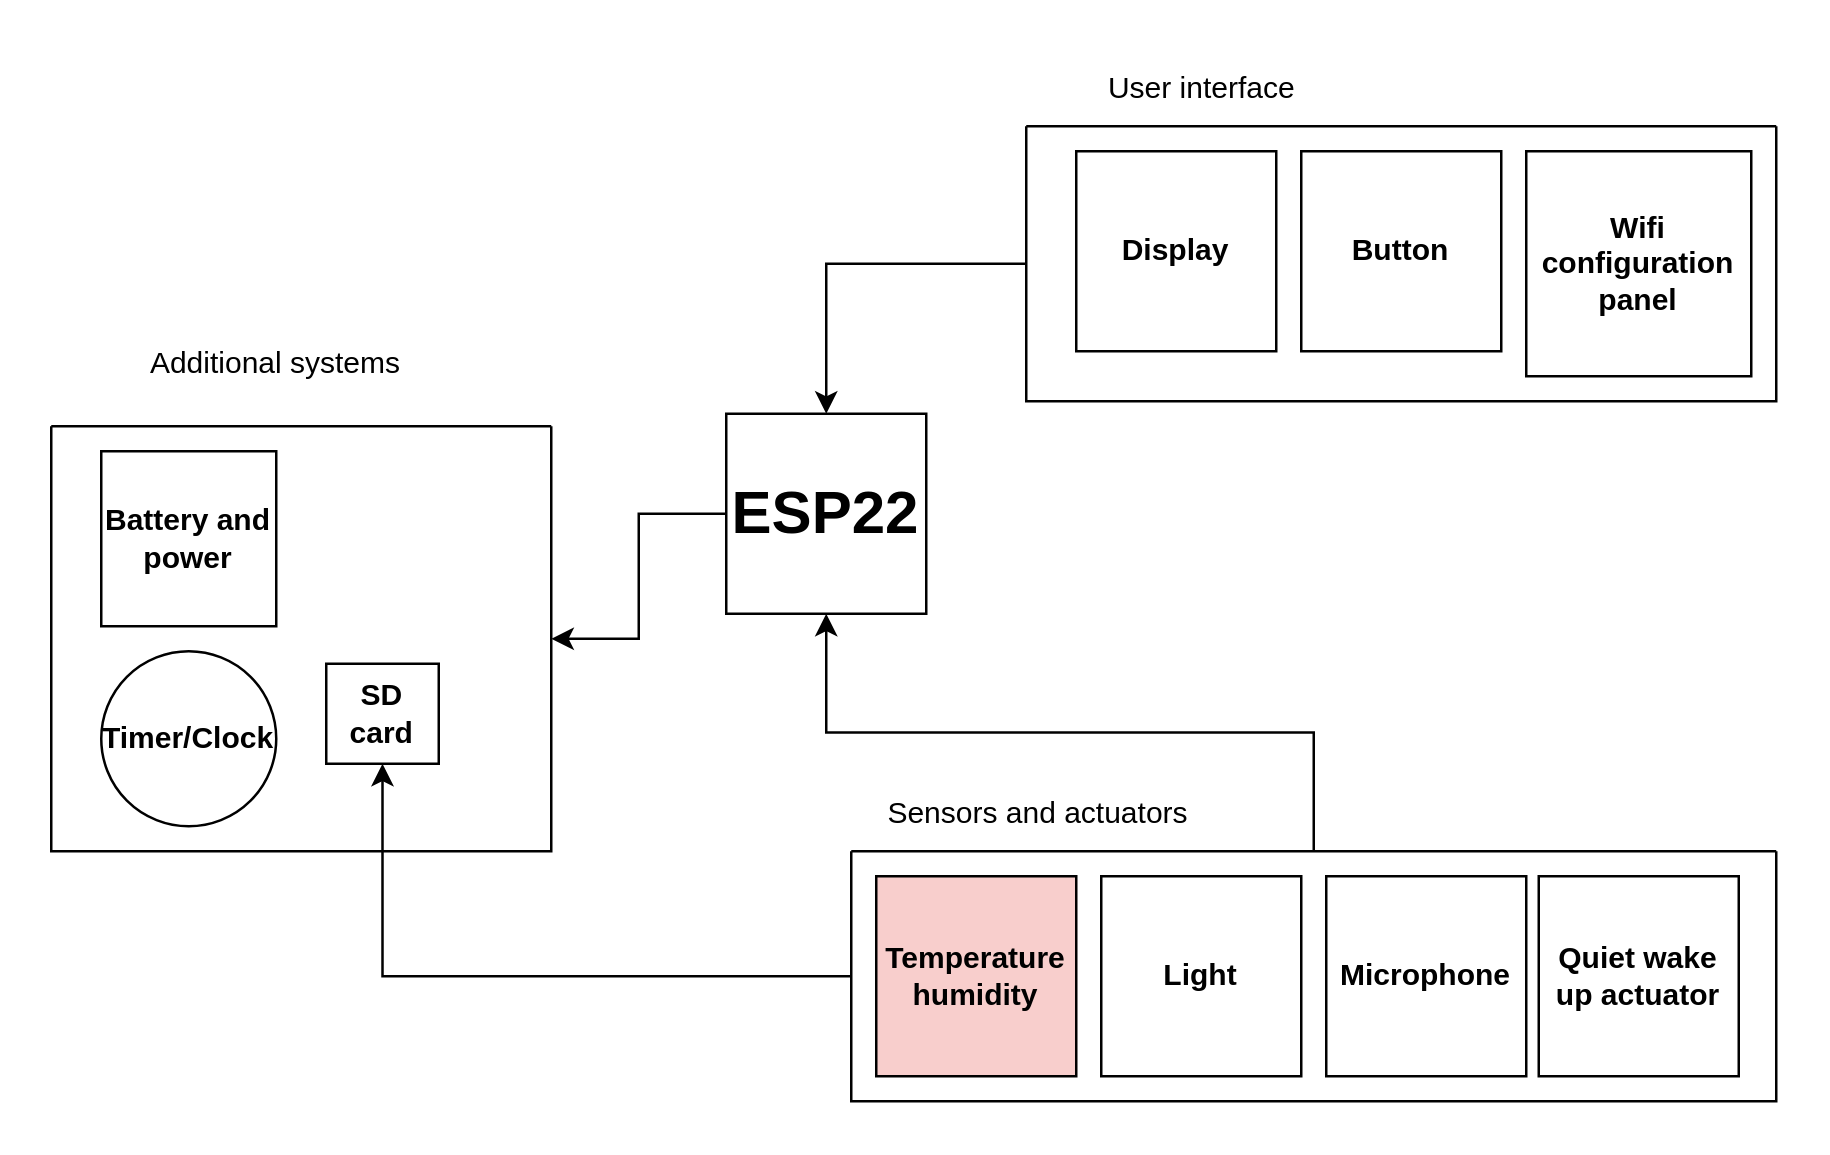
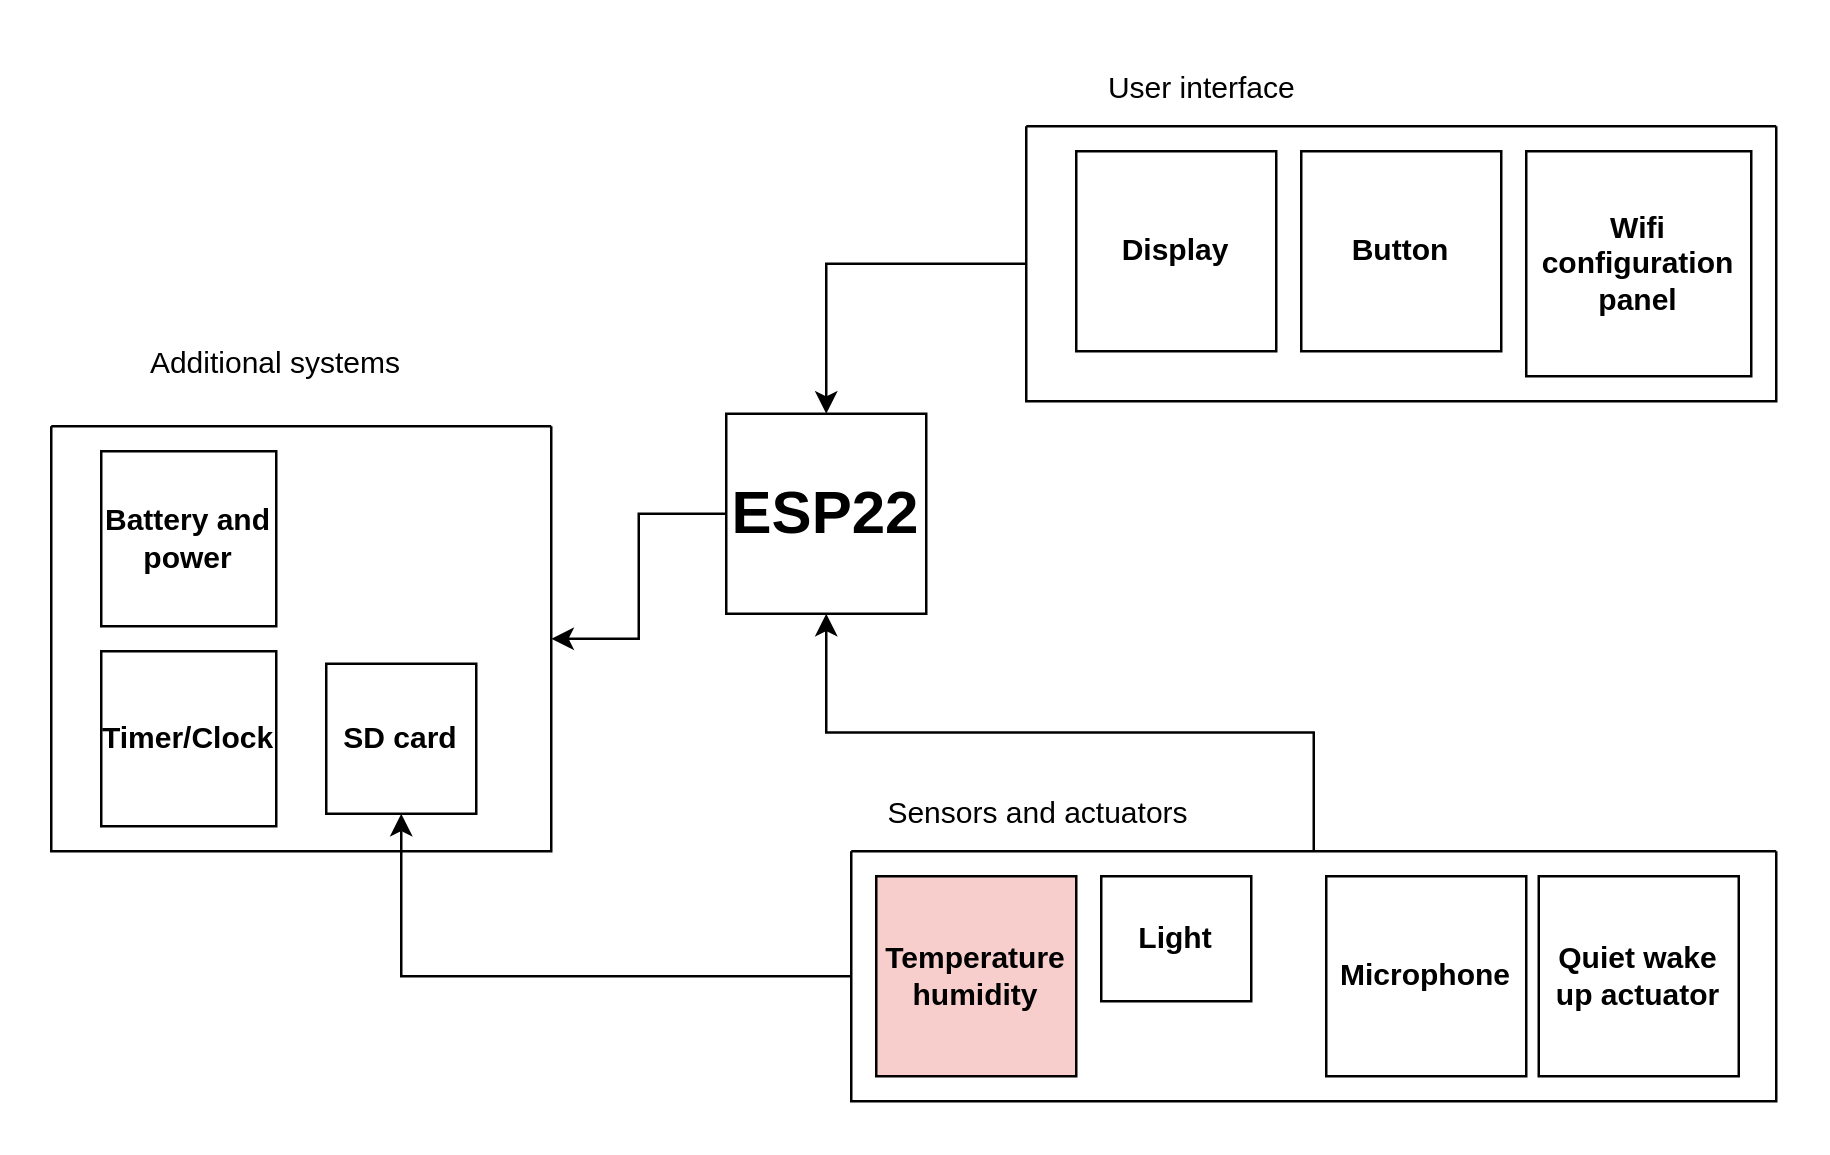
(383, 714) -> (401, 739)
(189, 739) -> (189, 739)
(1201, 976) -> (1176, 939)
